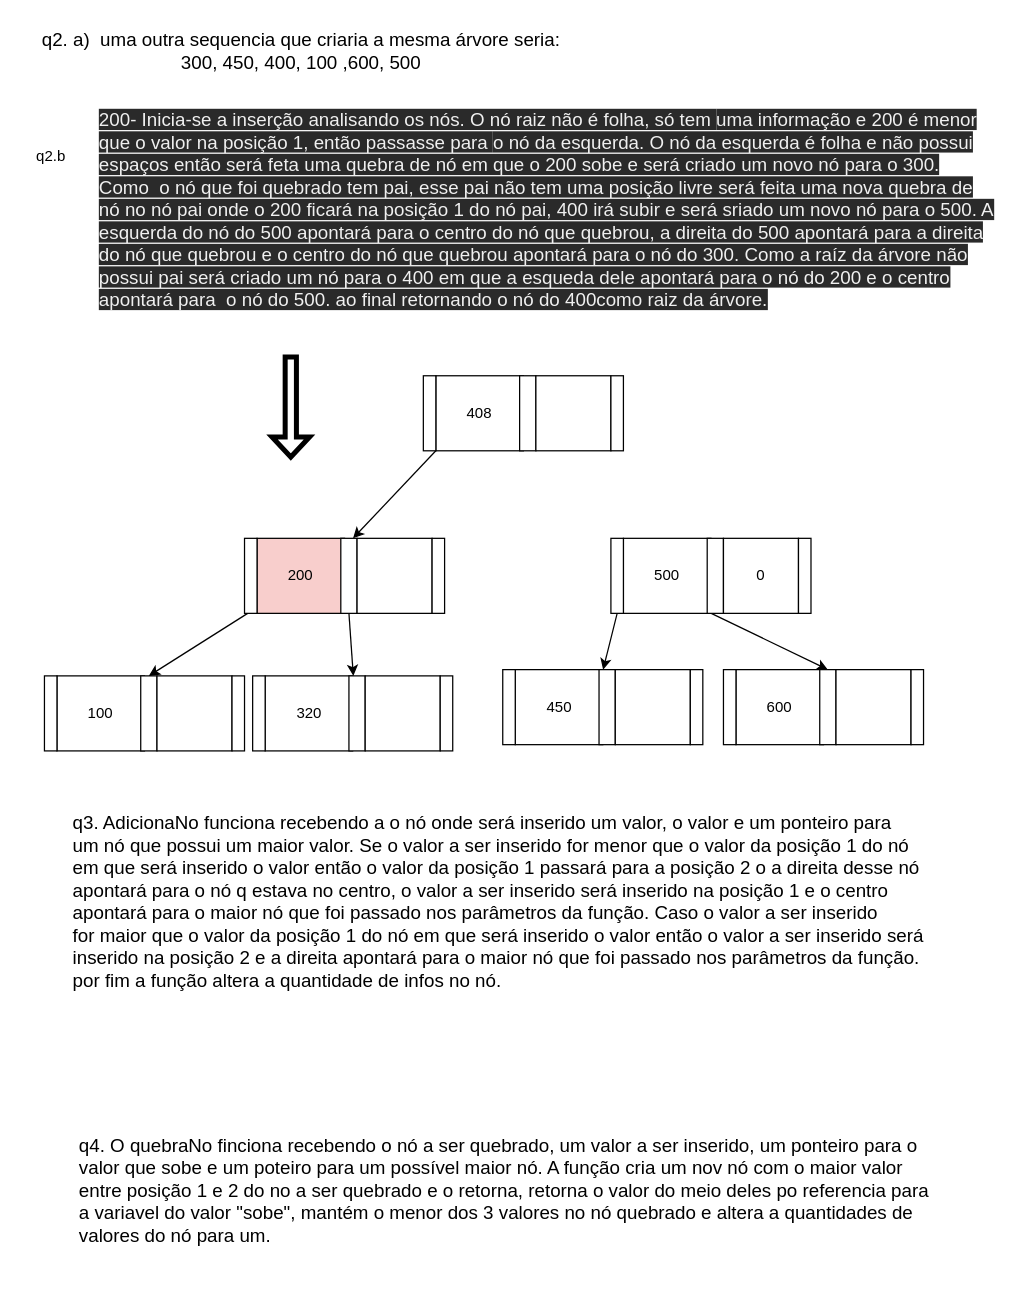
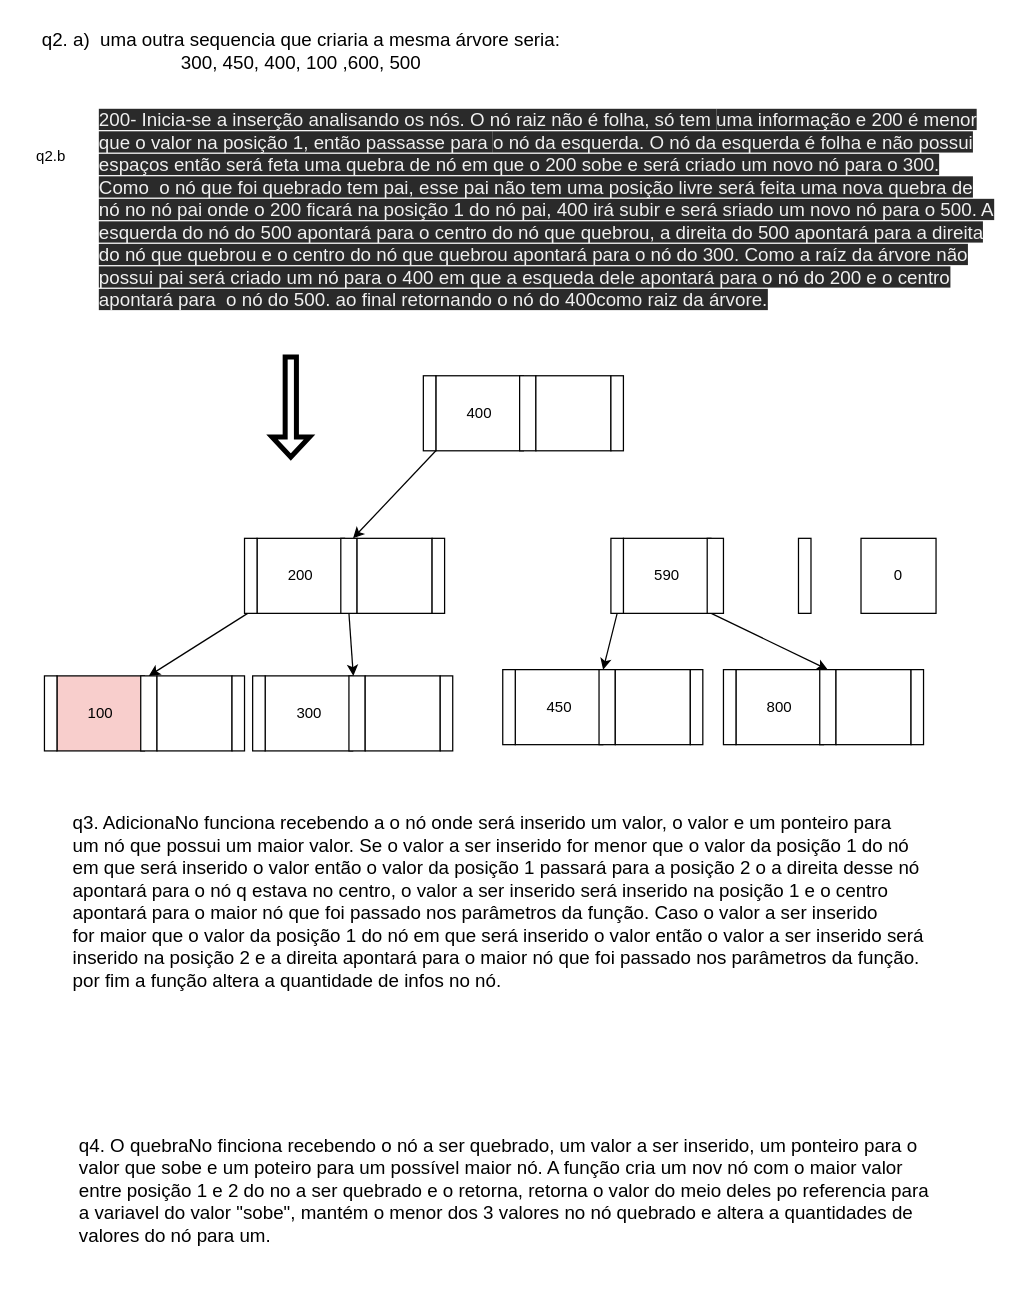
(479, 413) -> (479, 413)
(301, 576) -> (301, 576)
(667, 576) -> (667, 576)
(761, 576) -> (898, 576)
(779, 707) -> (779, 707)
(101, 713) -> (101, 713)
(309, 713) -> (309, 713)
